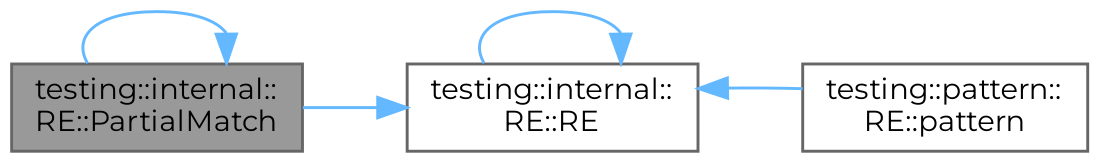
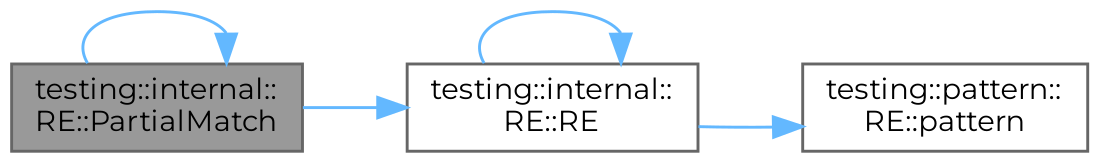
(765, 88) -> (736, 127)
